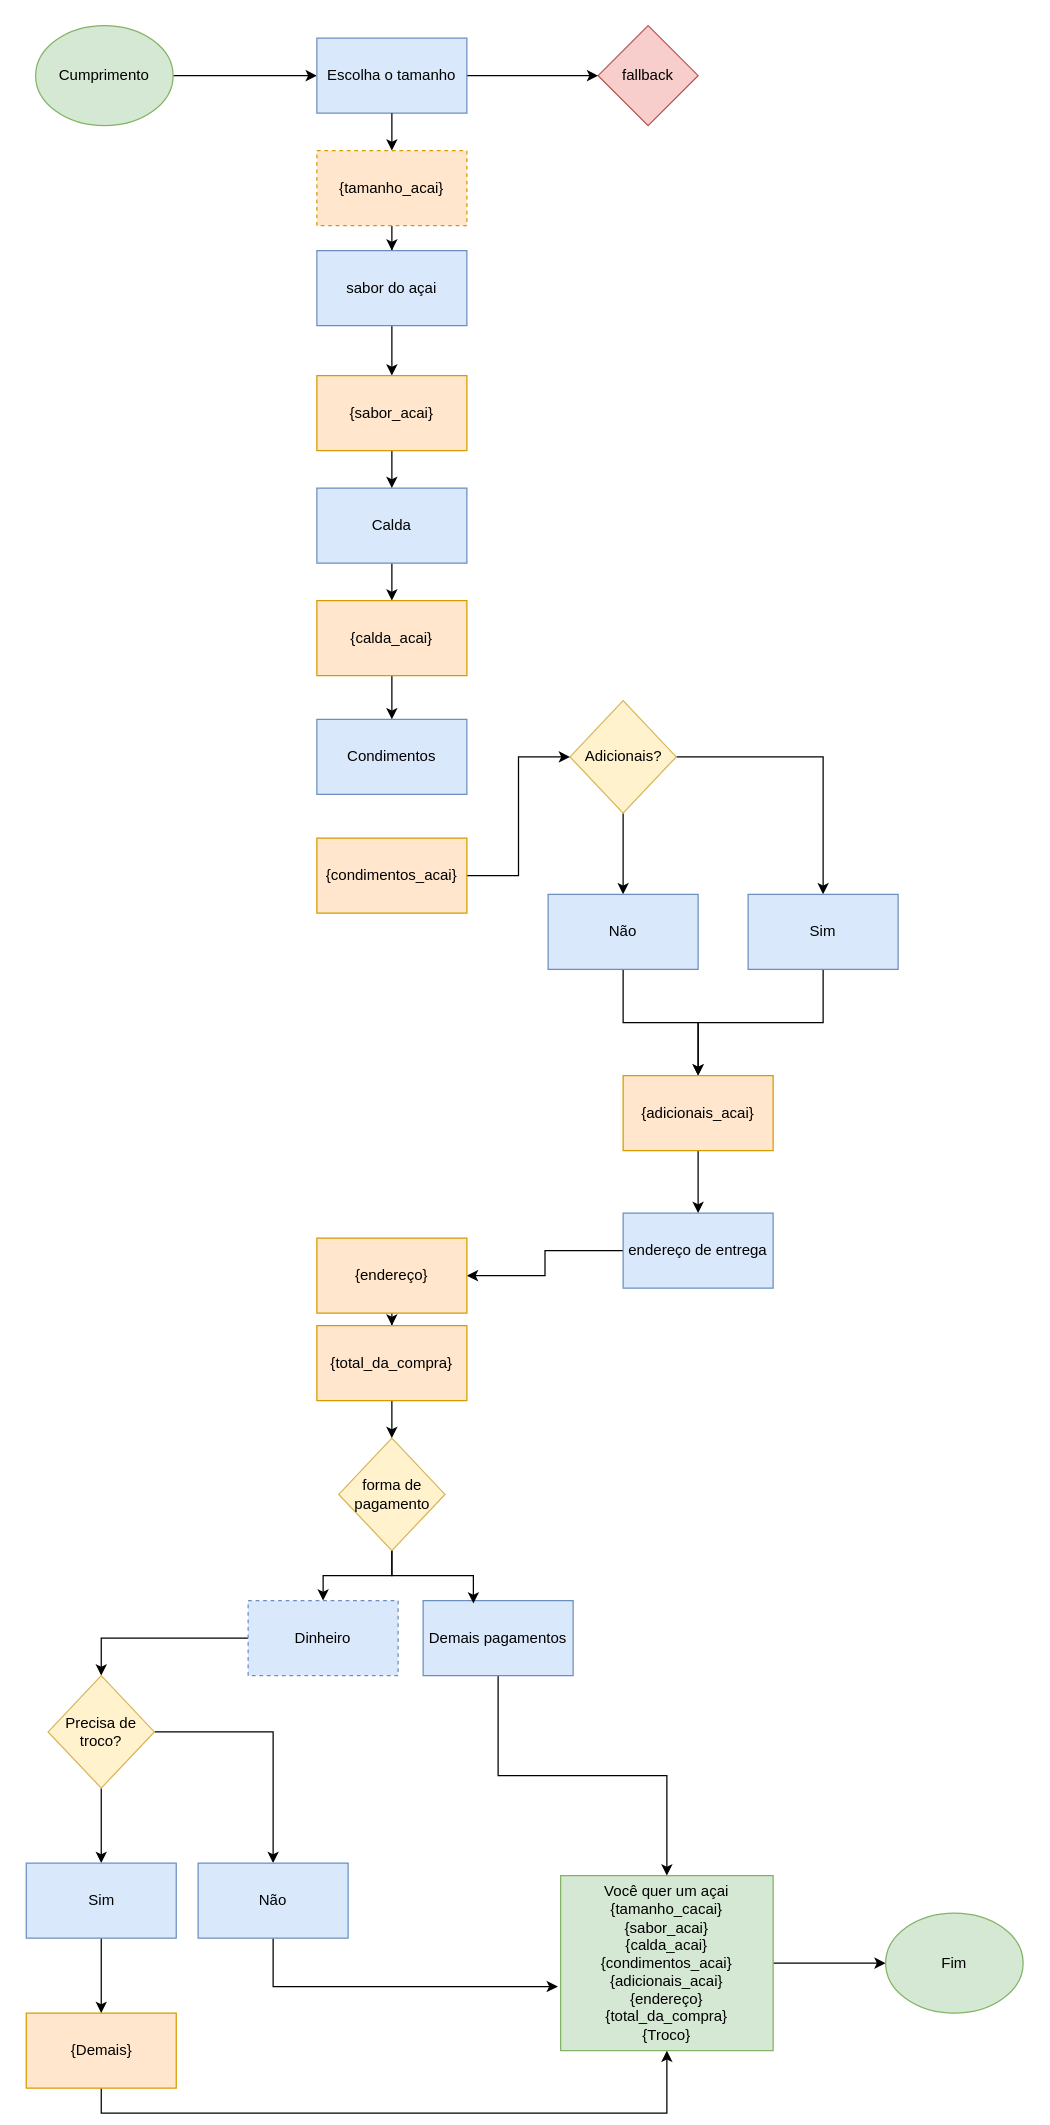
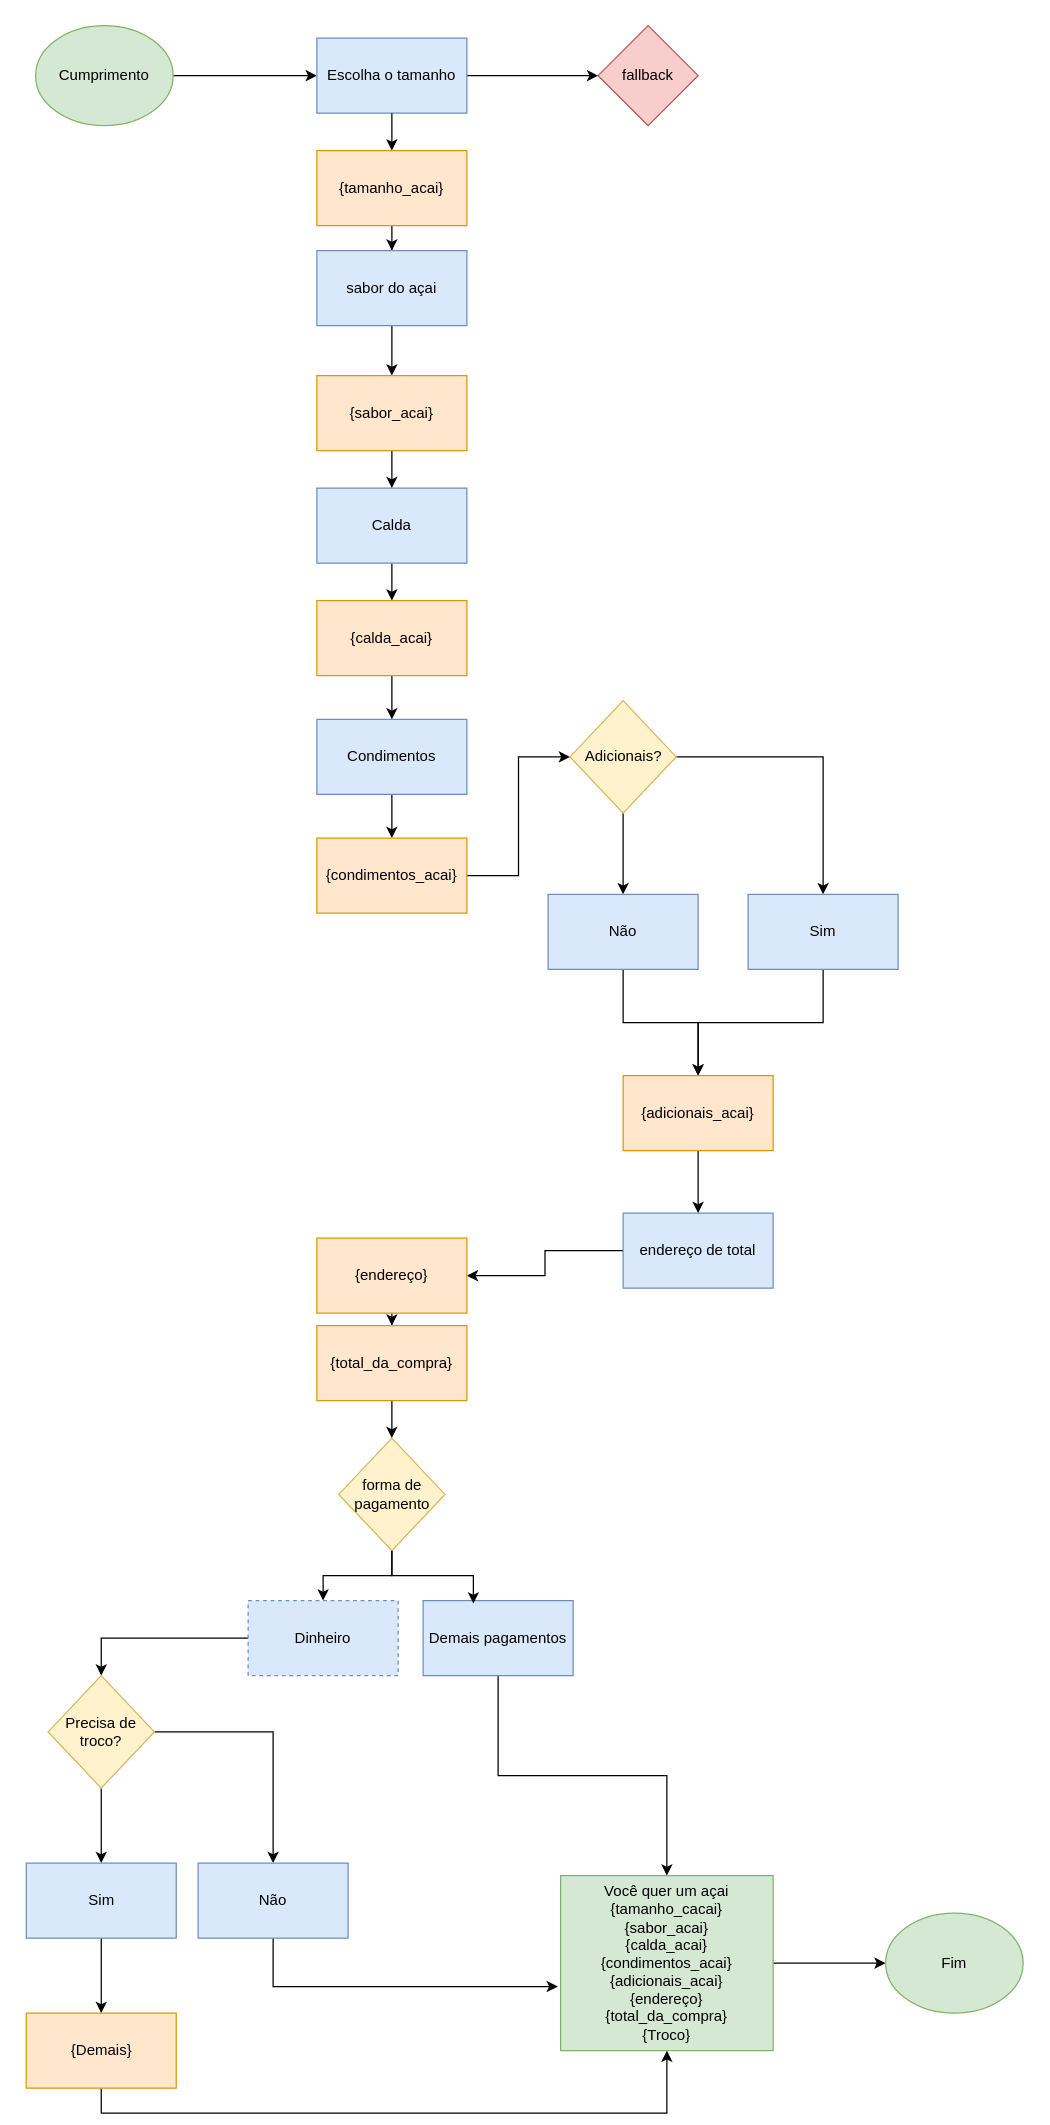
(392, 188) -> (392, 188)
none -> (392, 818)
(698, 1251) -> (698, 1251)
